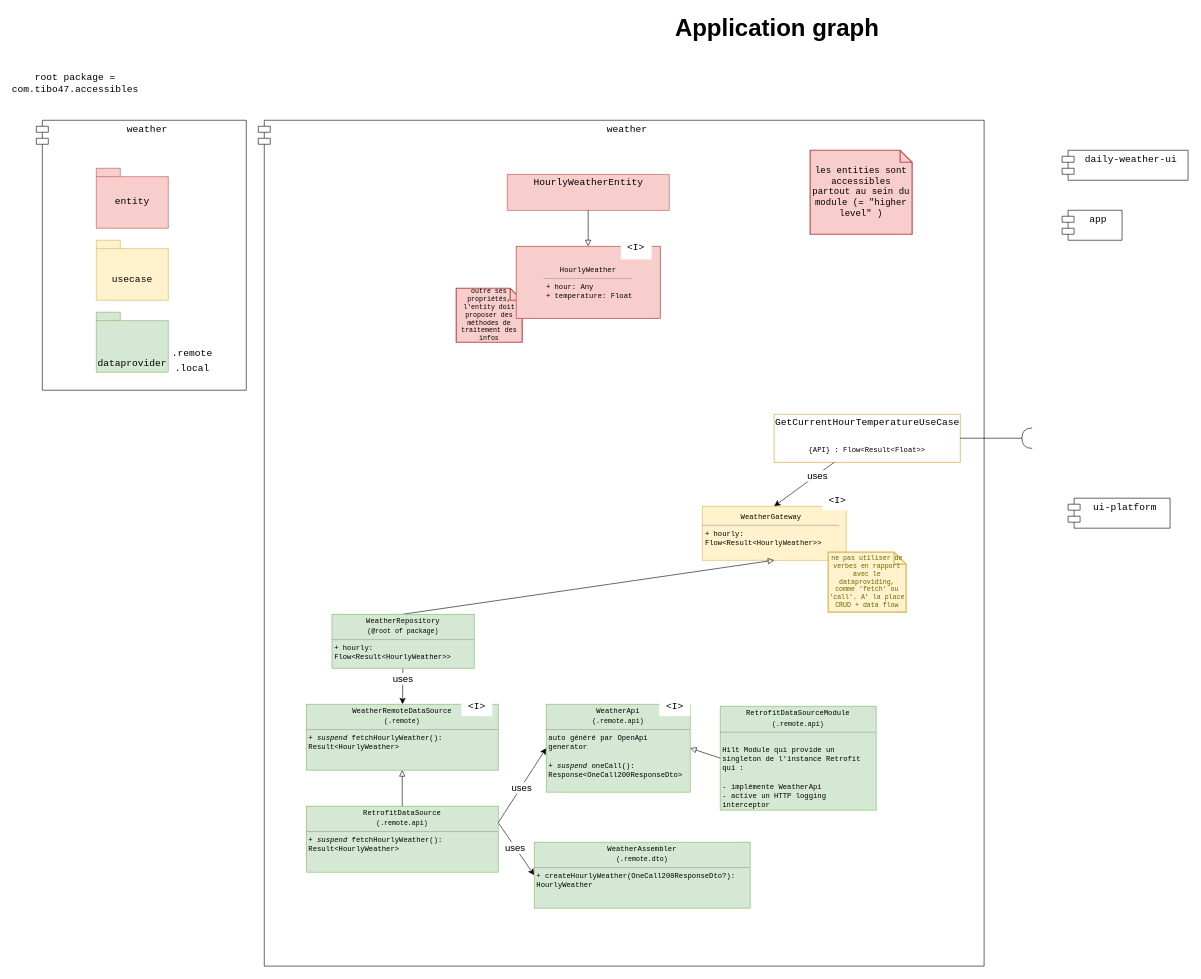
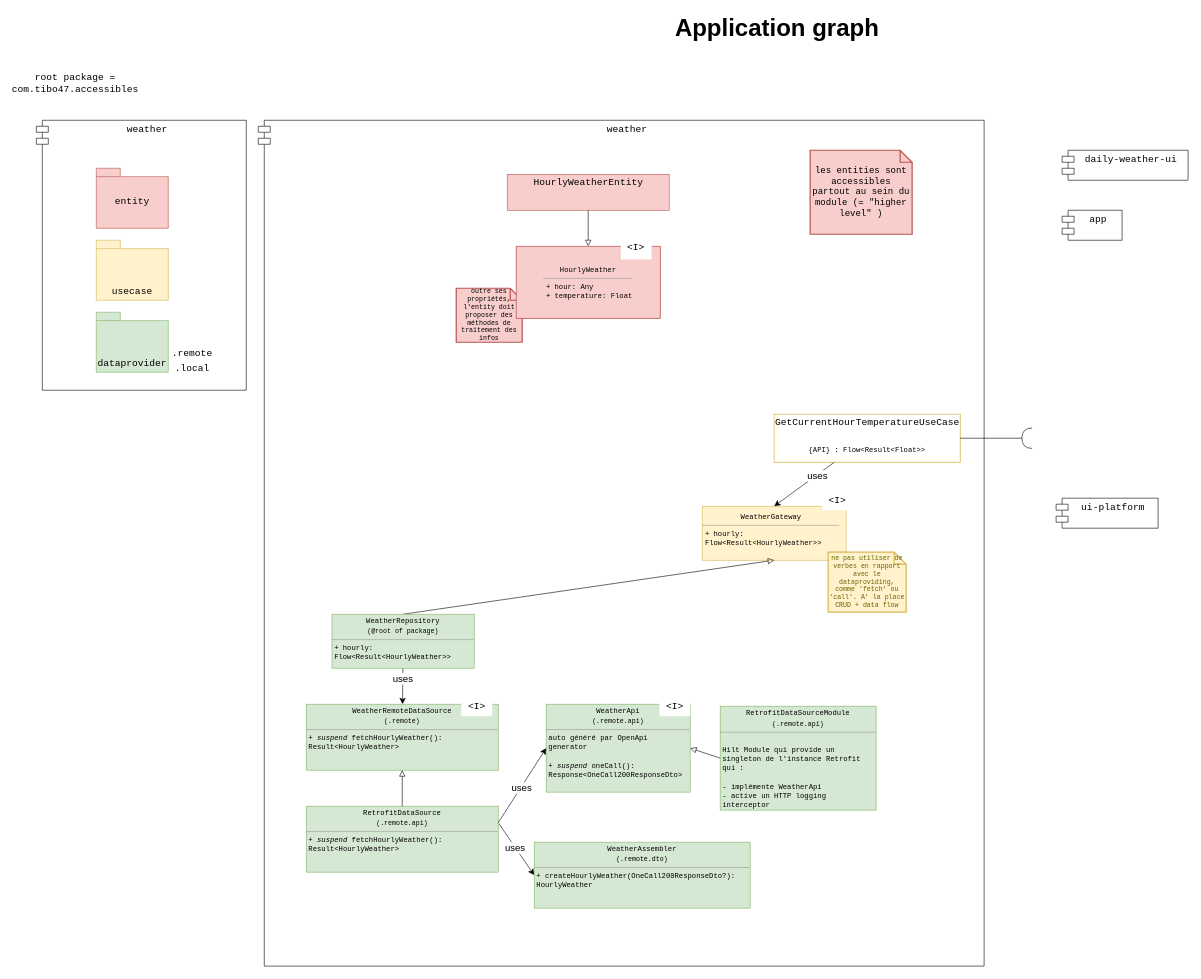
(132, 279) -> (132, 291)
(1119, 513) -> (1107, 513)
